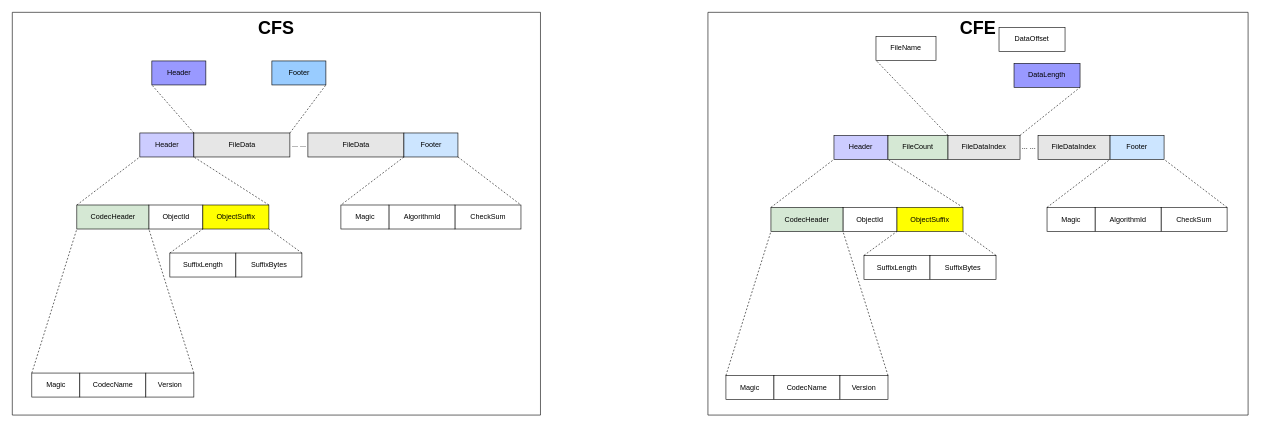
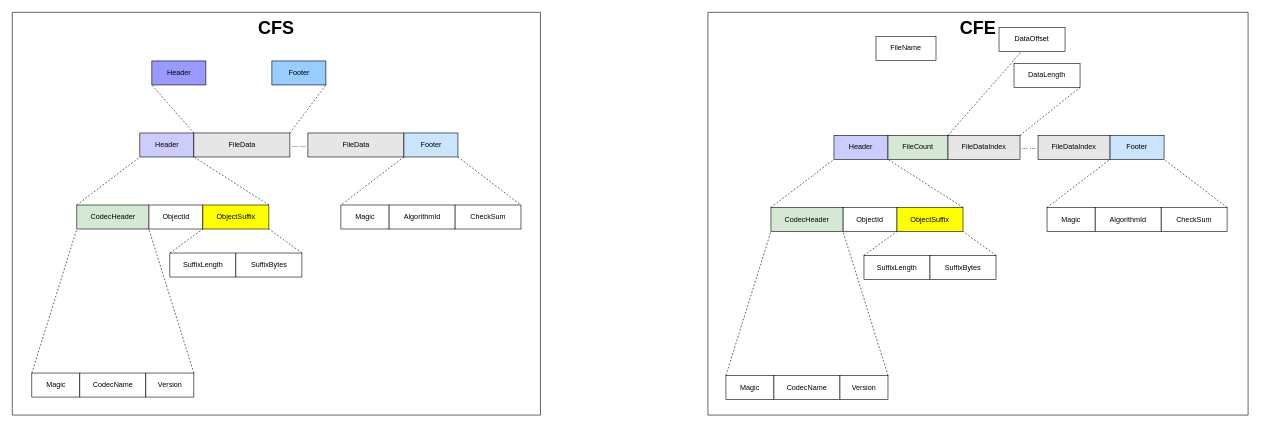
(1047, 75) -> (1047, 75)
(913, 99) -> (984, 94)
